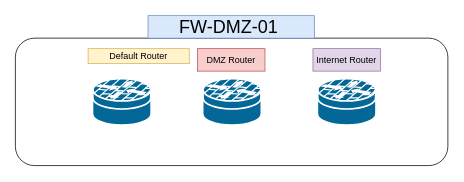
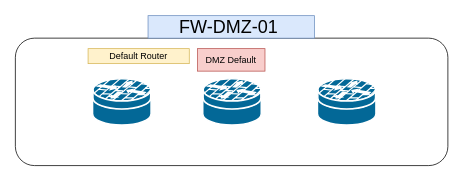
(231, 60) -> (231, 60)
(347, 60) -> none
